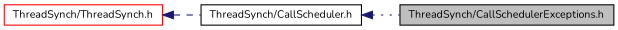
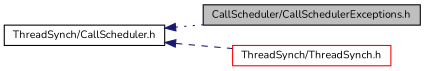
(187, 15) -> (204, 46)
(507, 15) -> (312, 15)
